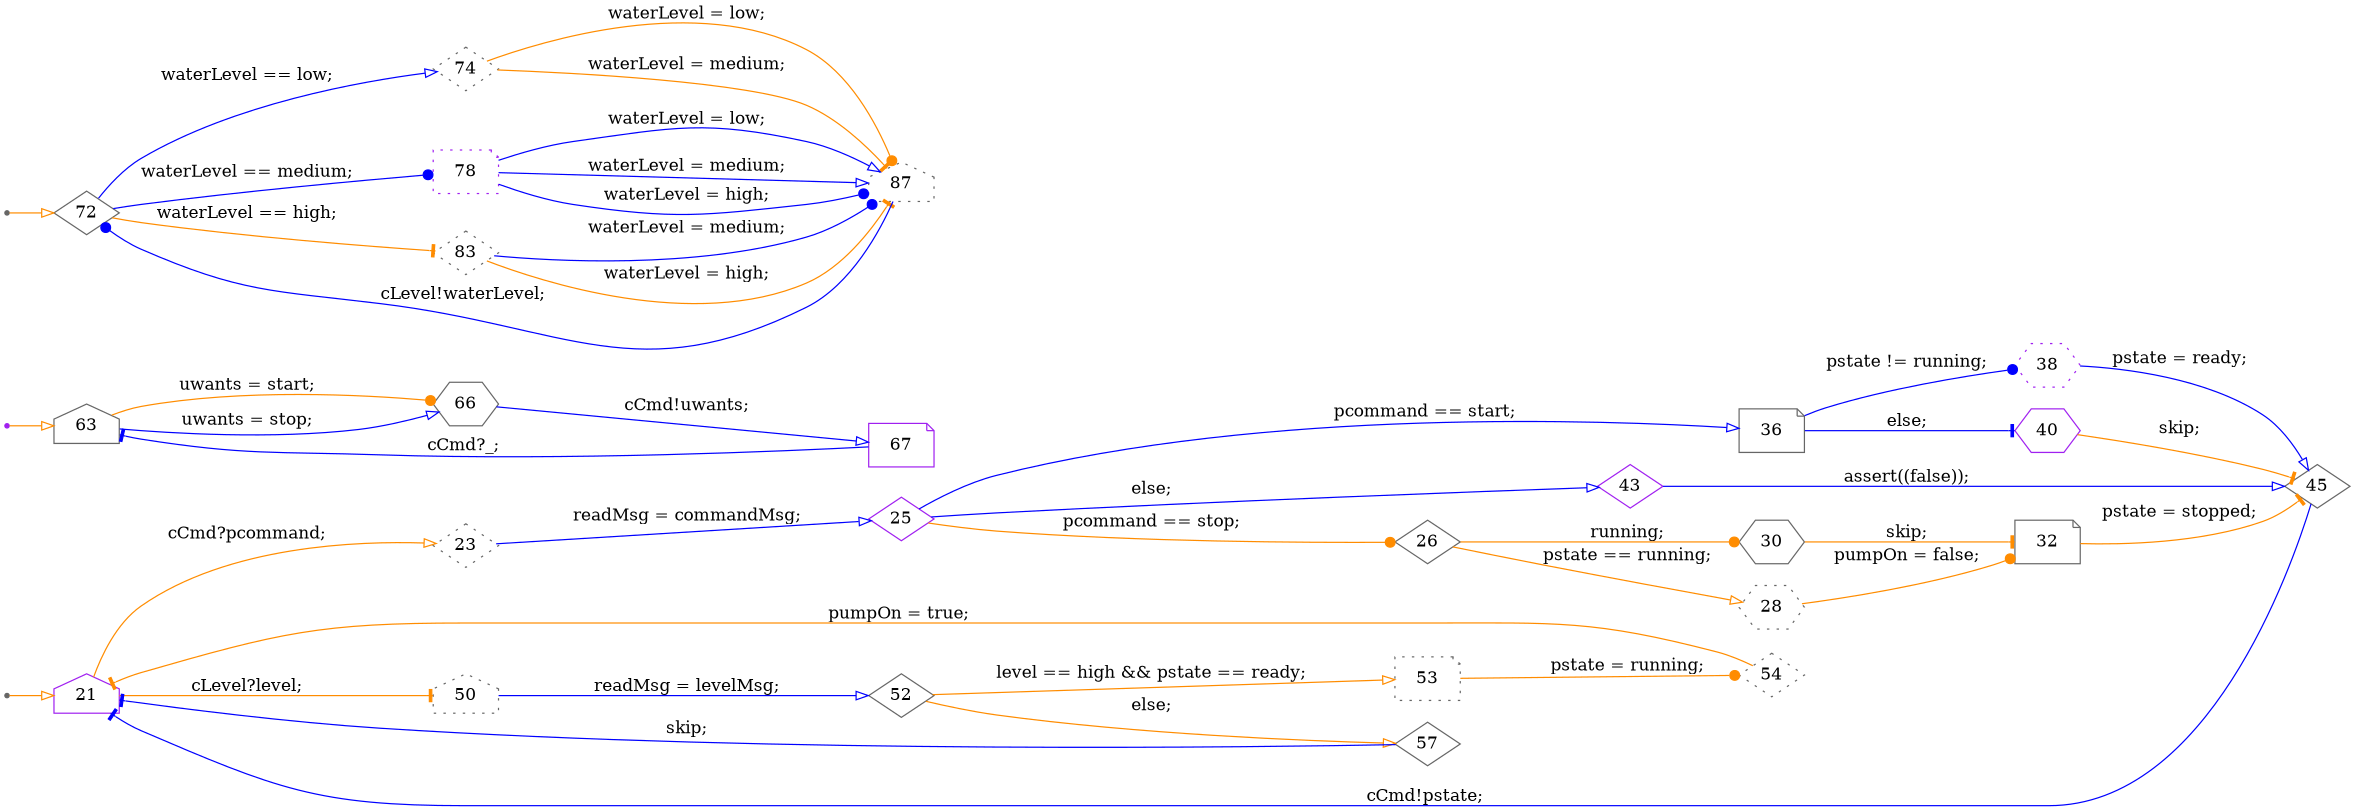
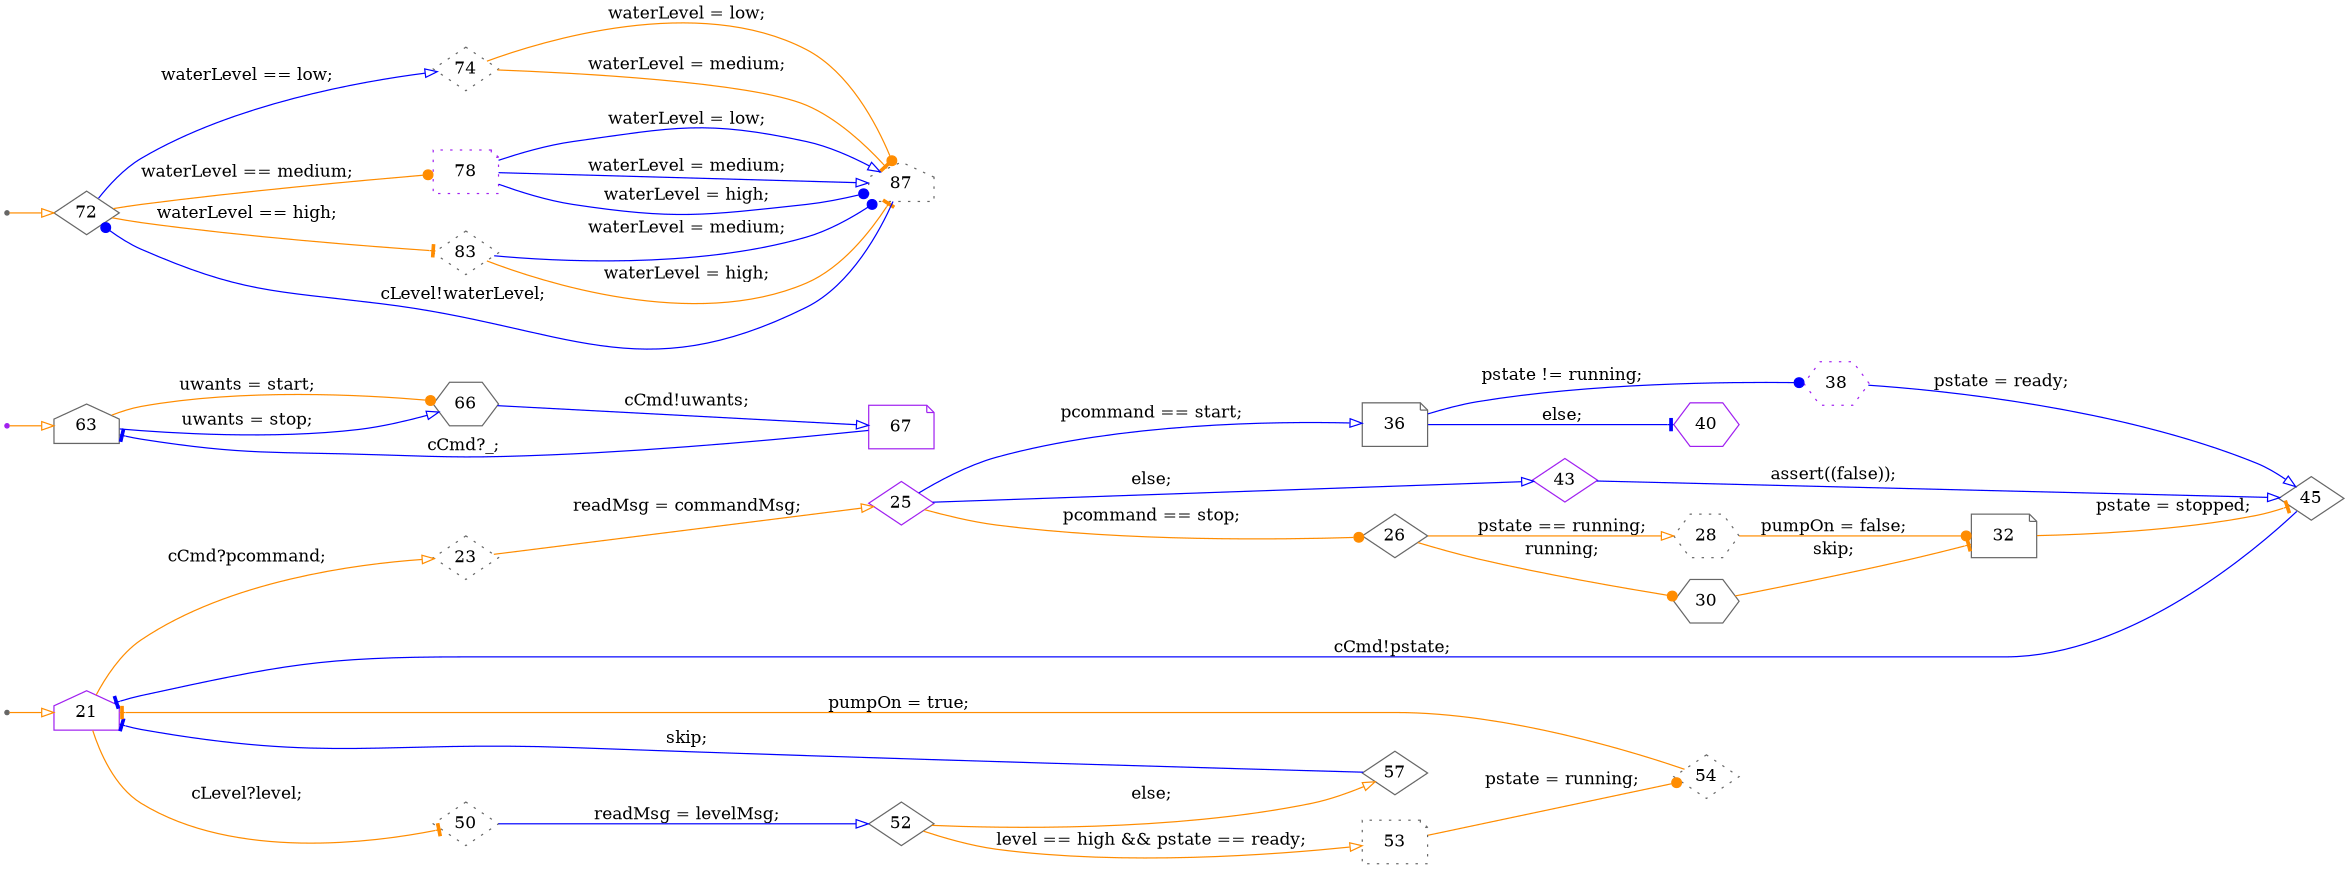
(268, 190) -> (268, 190)
(2184, 452) -> none
(677, 533) -> (678, 531)
(466, 696) -> (466, 824)
